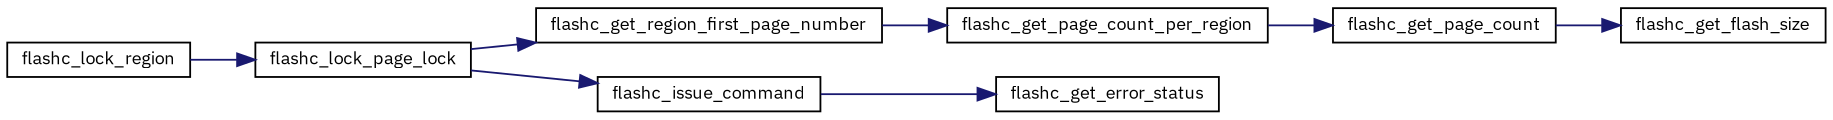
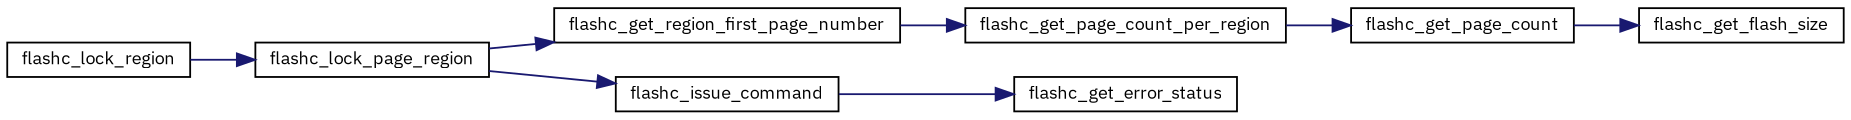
(363, 60) -> (372, 60)
